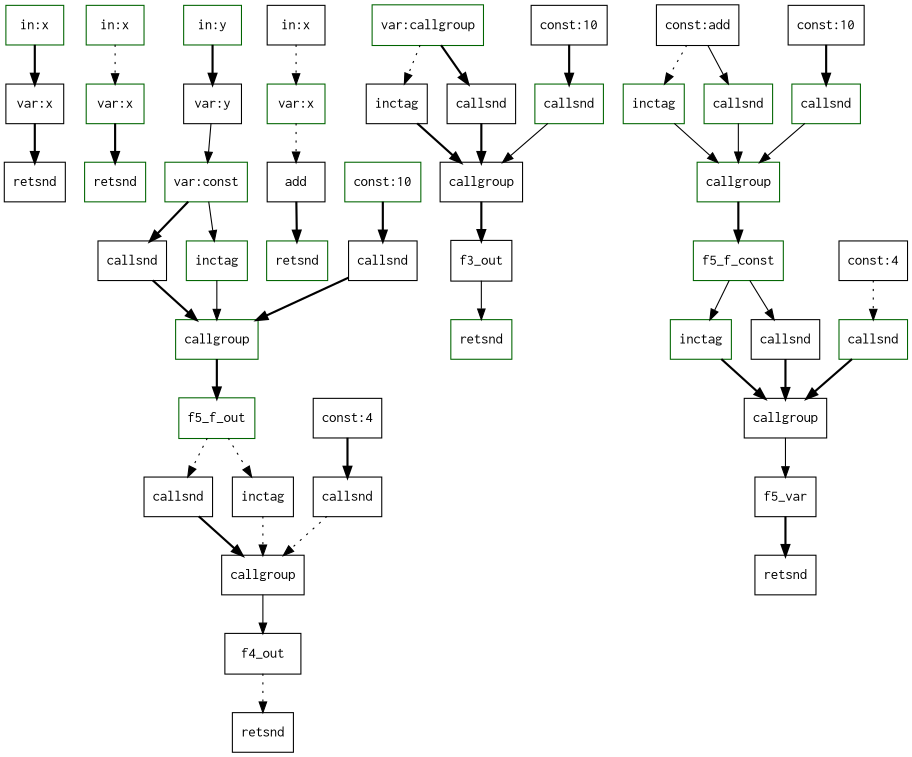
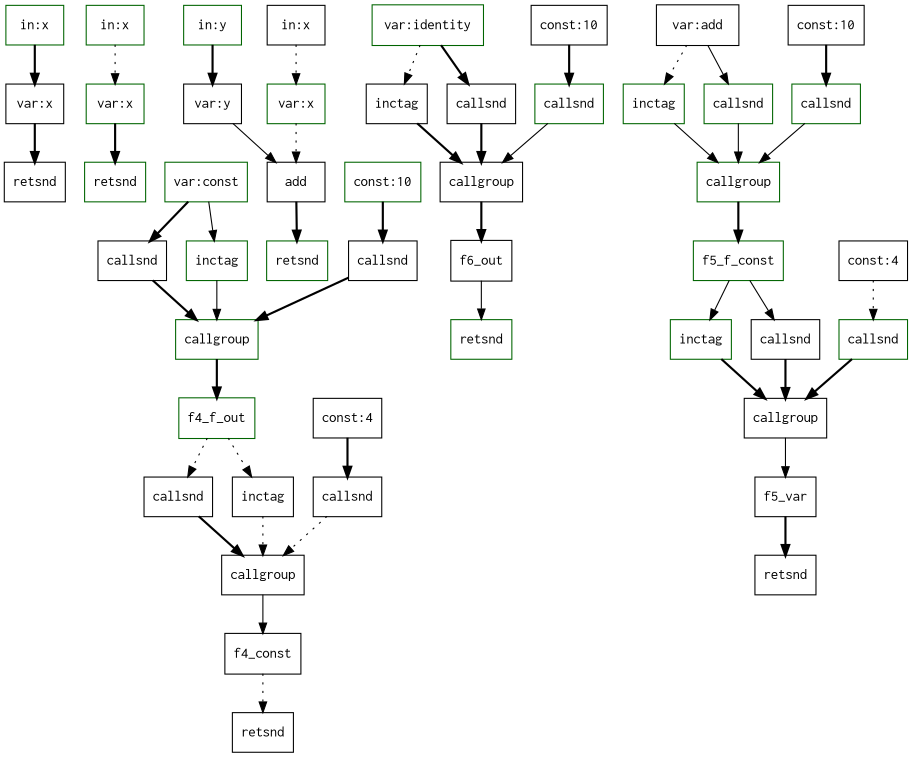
(428, 25) -> (428, 25)
(698, 25) -> (698, 25)
(210, 138) -> (250, 139)
(481, 261) -> (481, 261)
(217, 418) -> (217, 418)
(263, 654) -> (263, 654)
